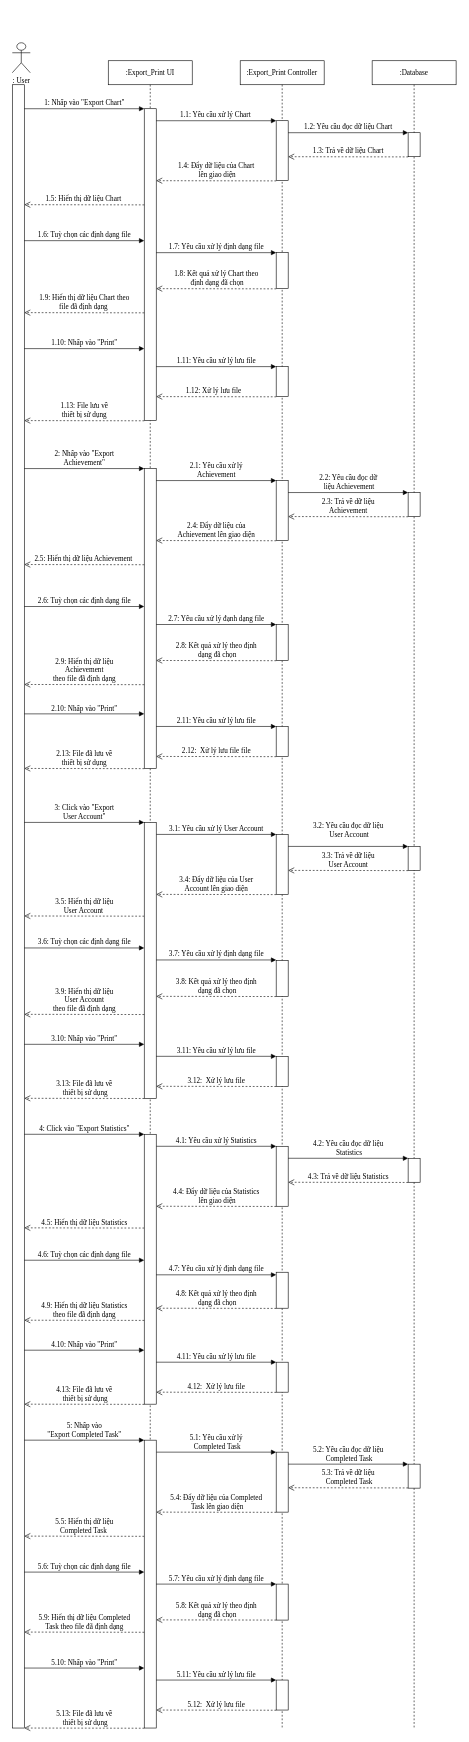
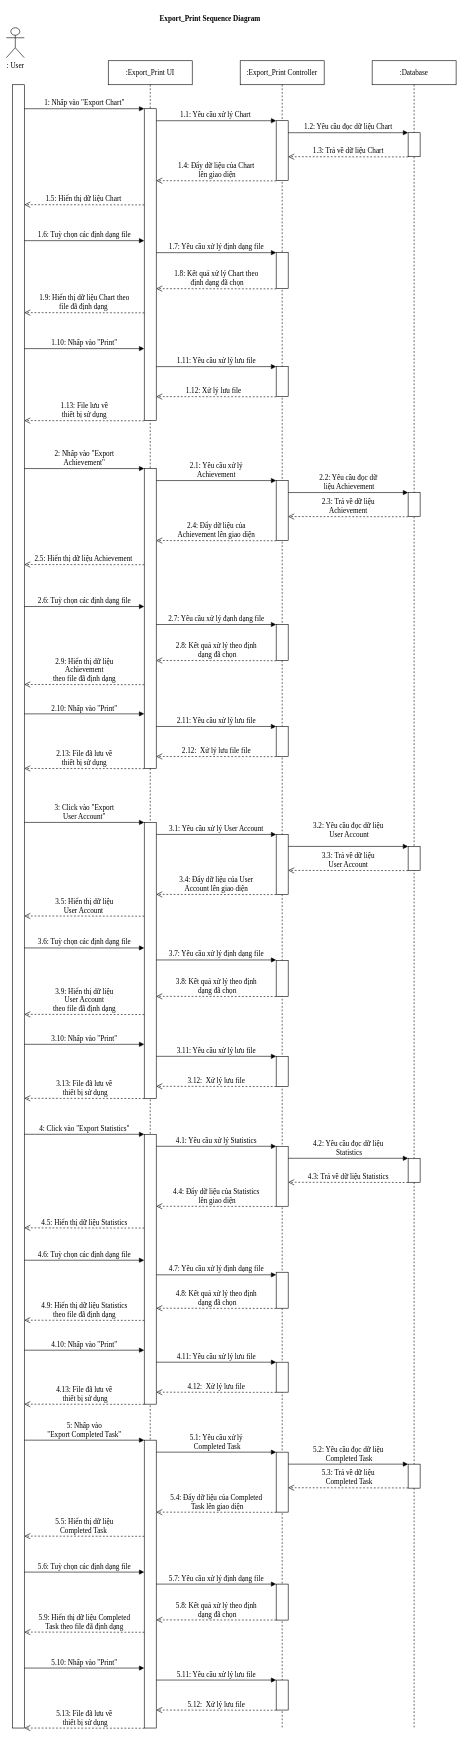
none -> (210, 18)
(21, 57) -> (15, 42)
